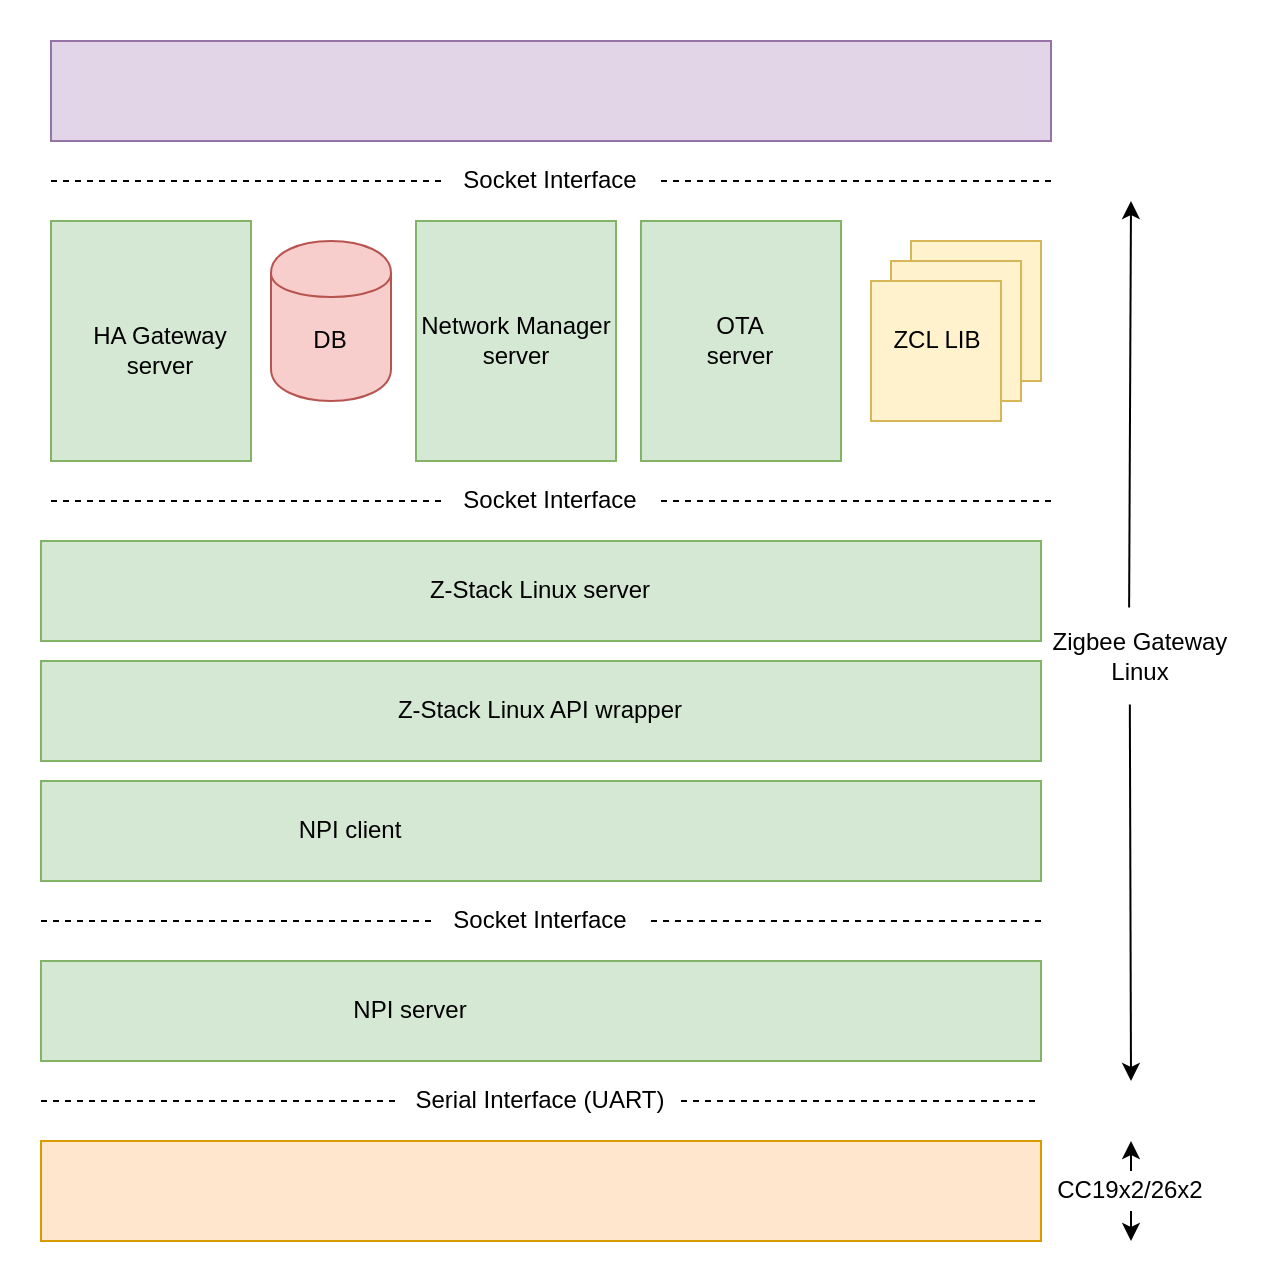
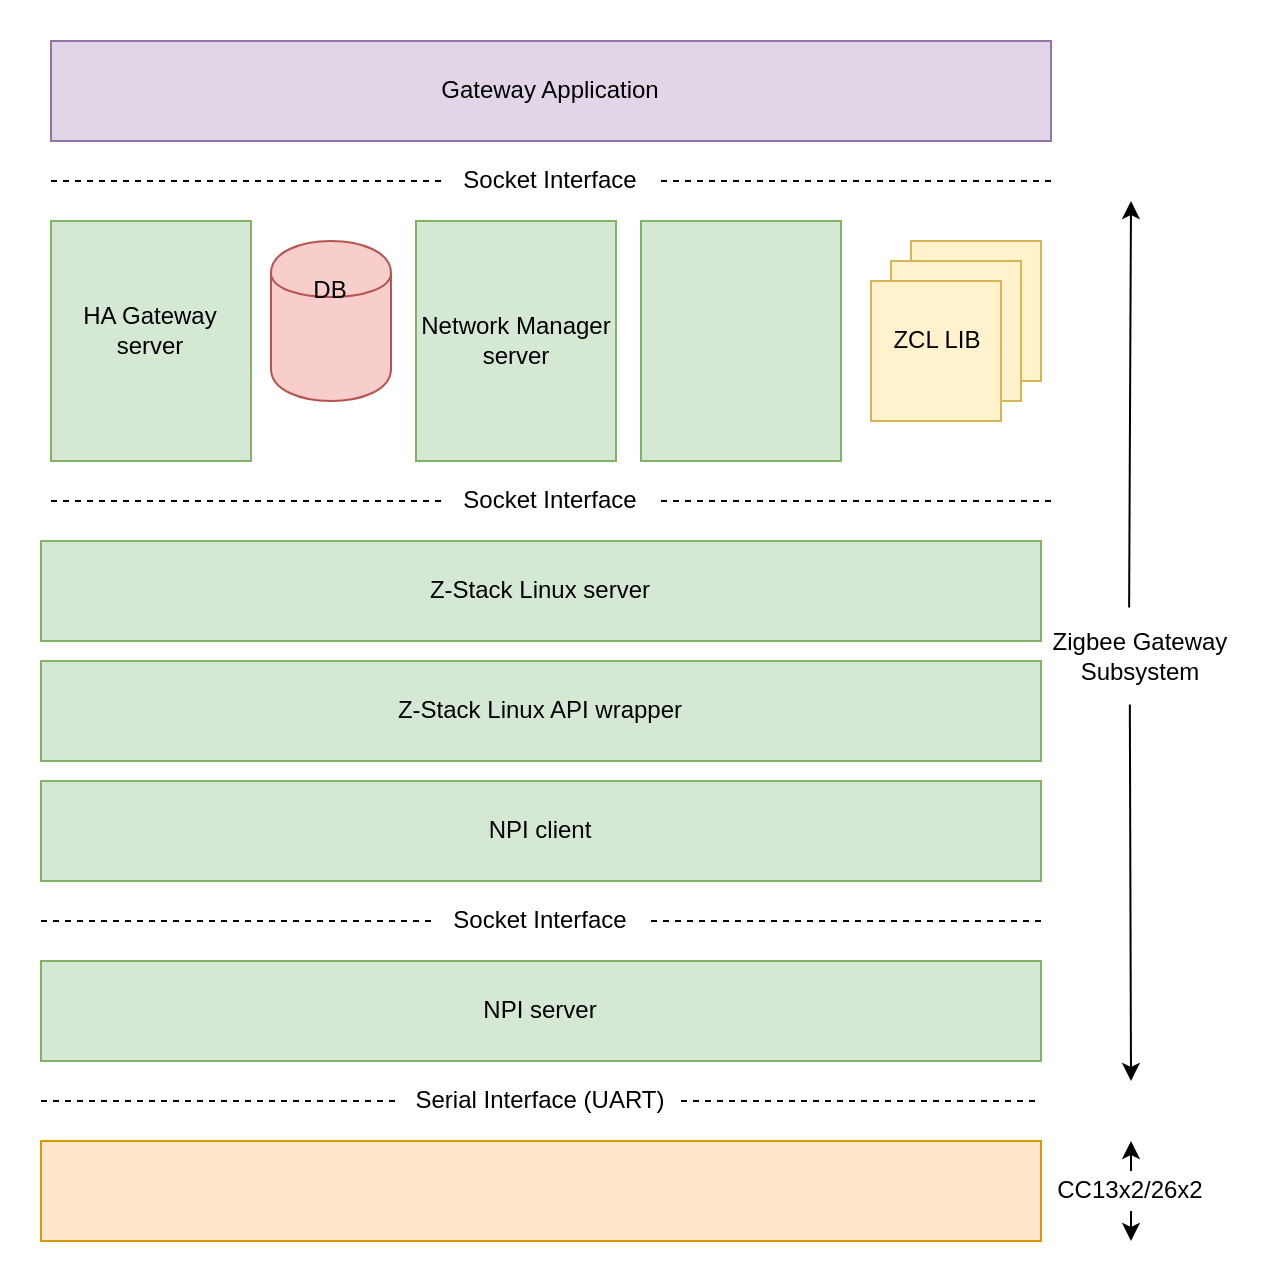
none -> (551, 91)
(331, 341) -> (331, 291)
(741, 341) -> none
(161, 351) -> (151, 331)
(1141, 657) -> (1141, 657)
(351, 831) -> (541, 831)
(411, 1011) -> (541, 1011)
(1131, 1191) -> (1131, 1191)
